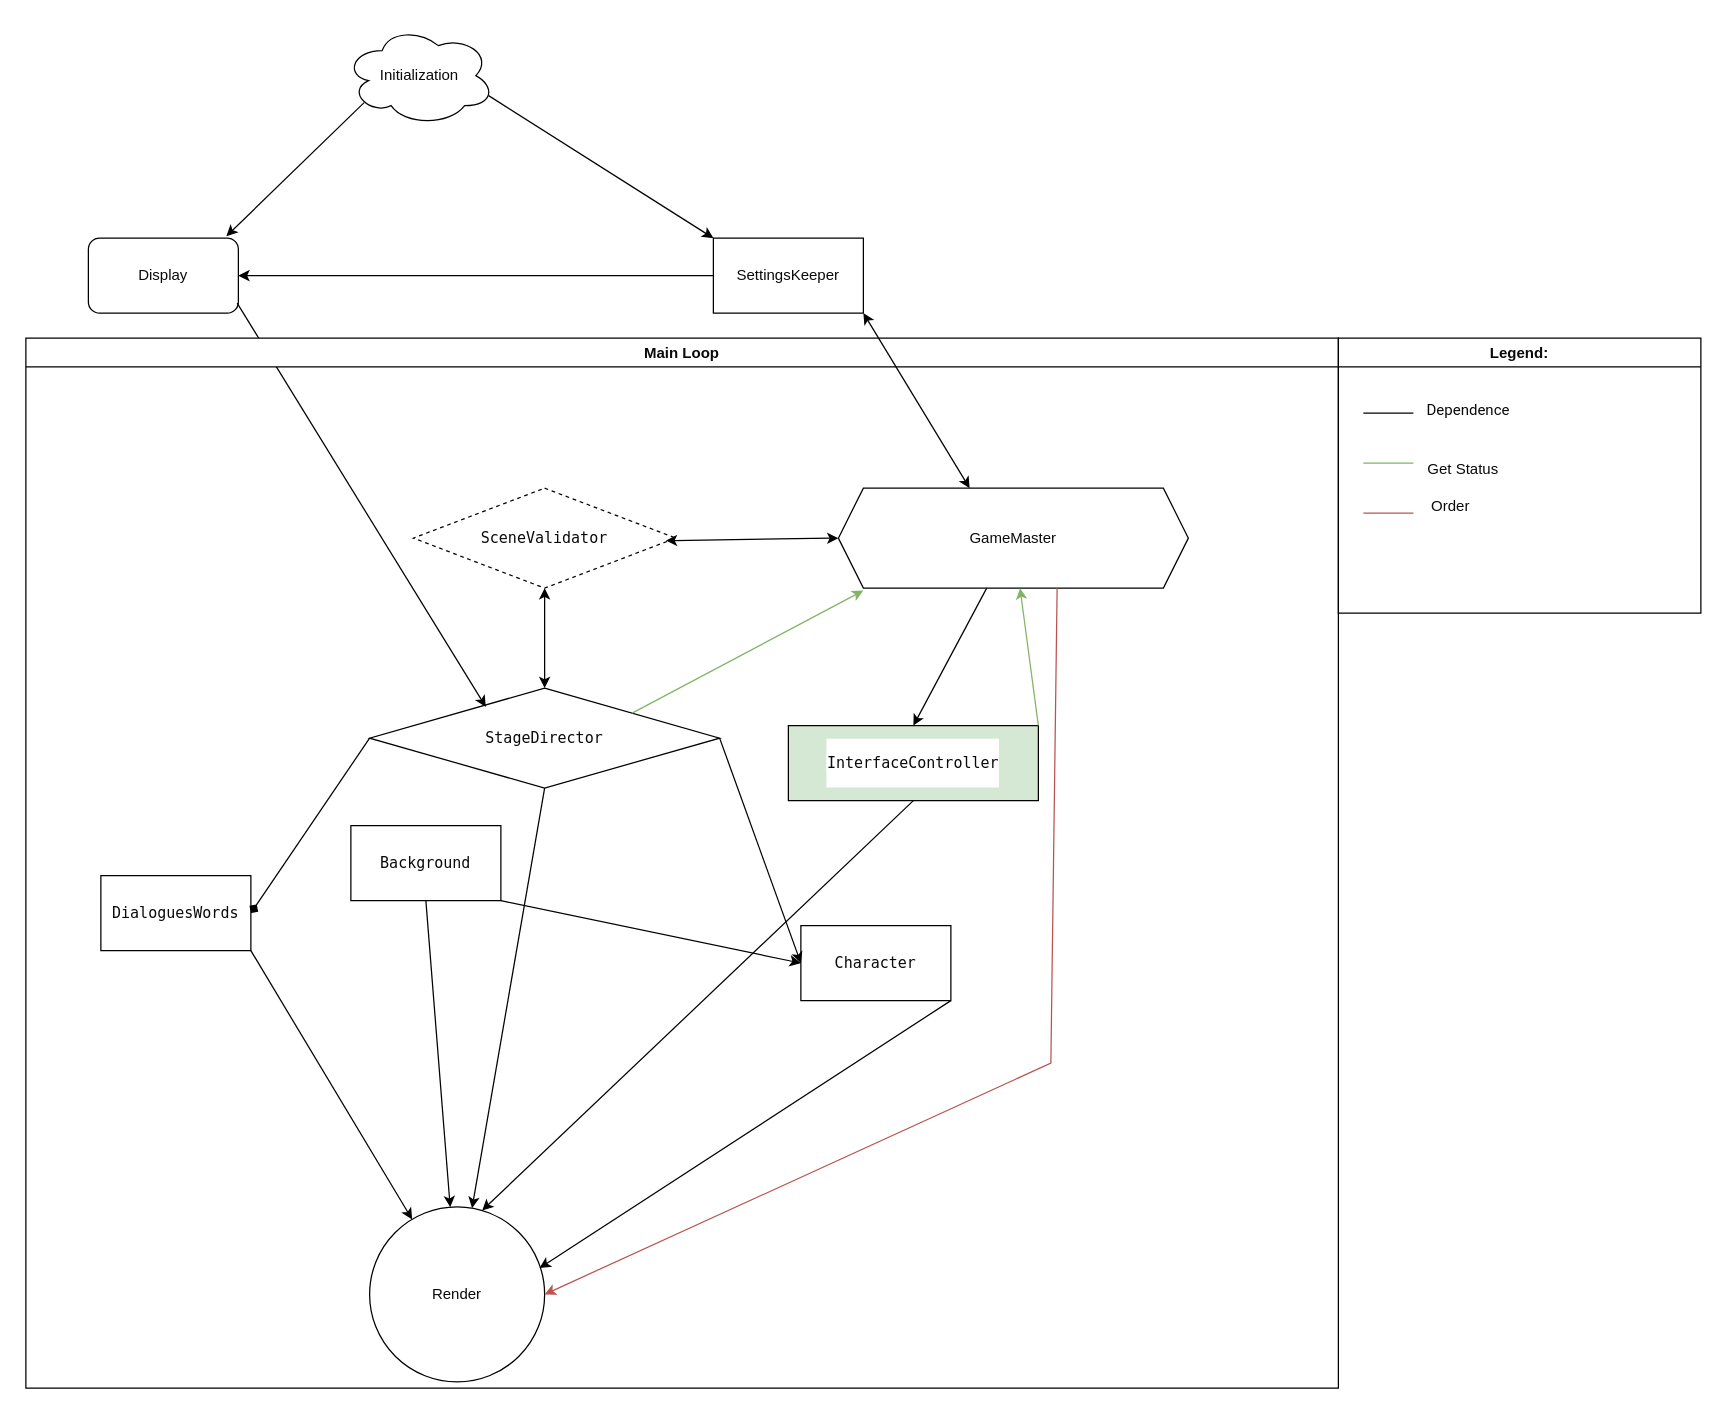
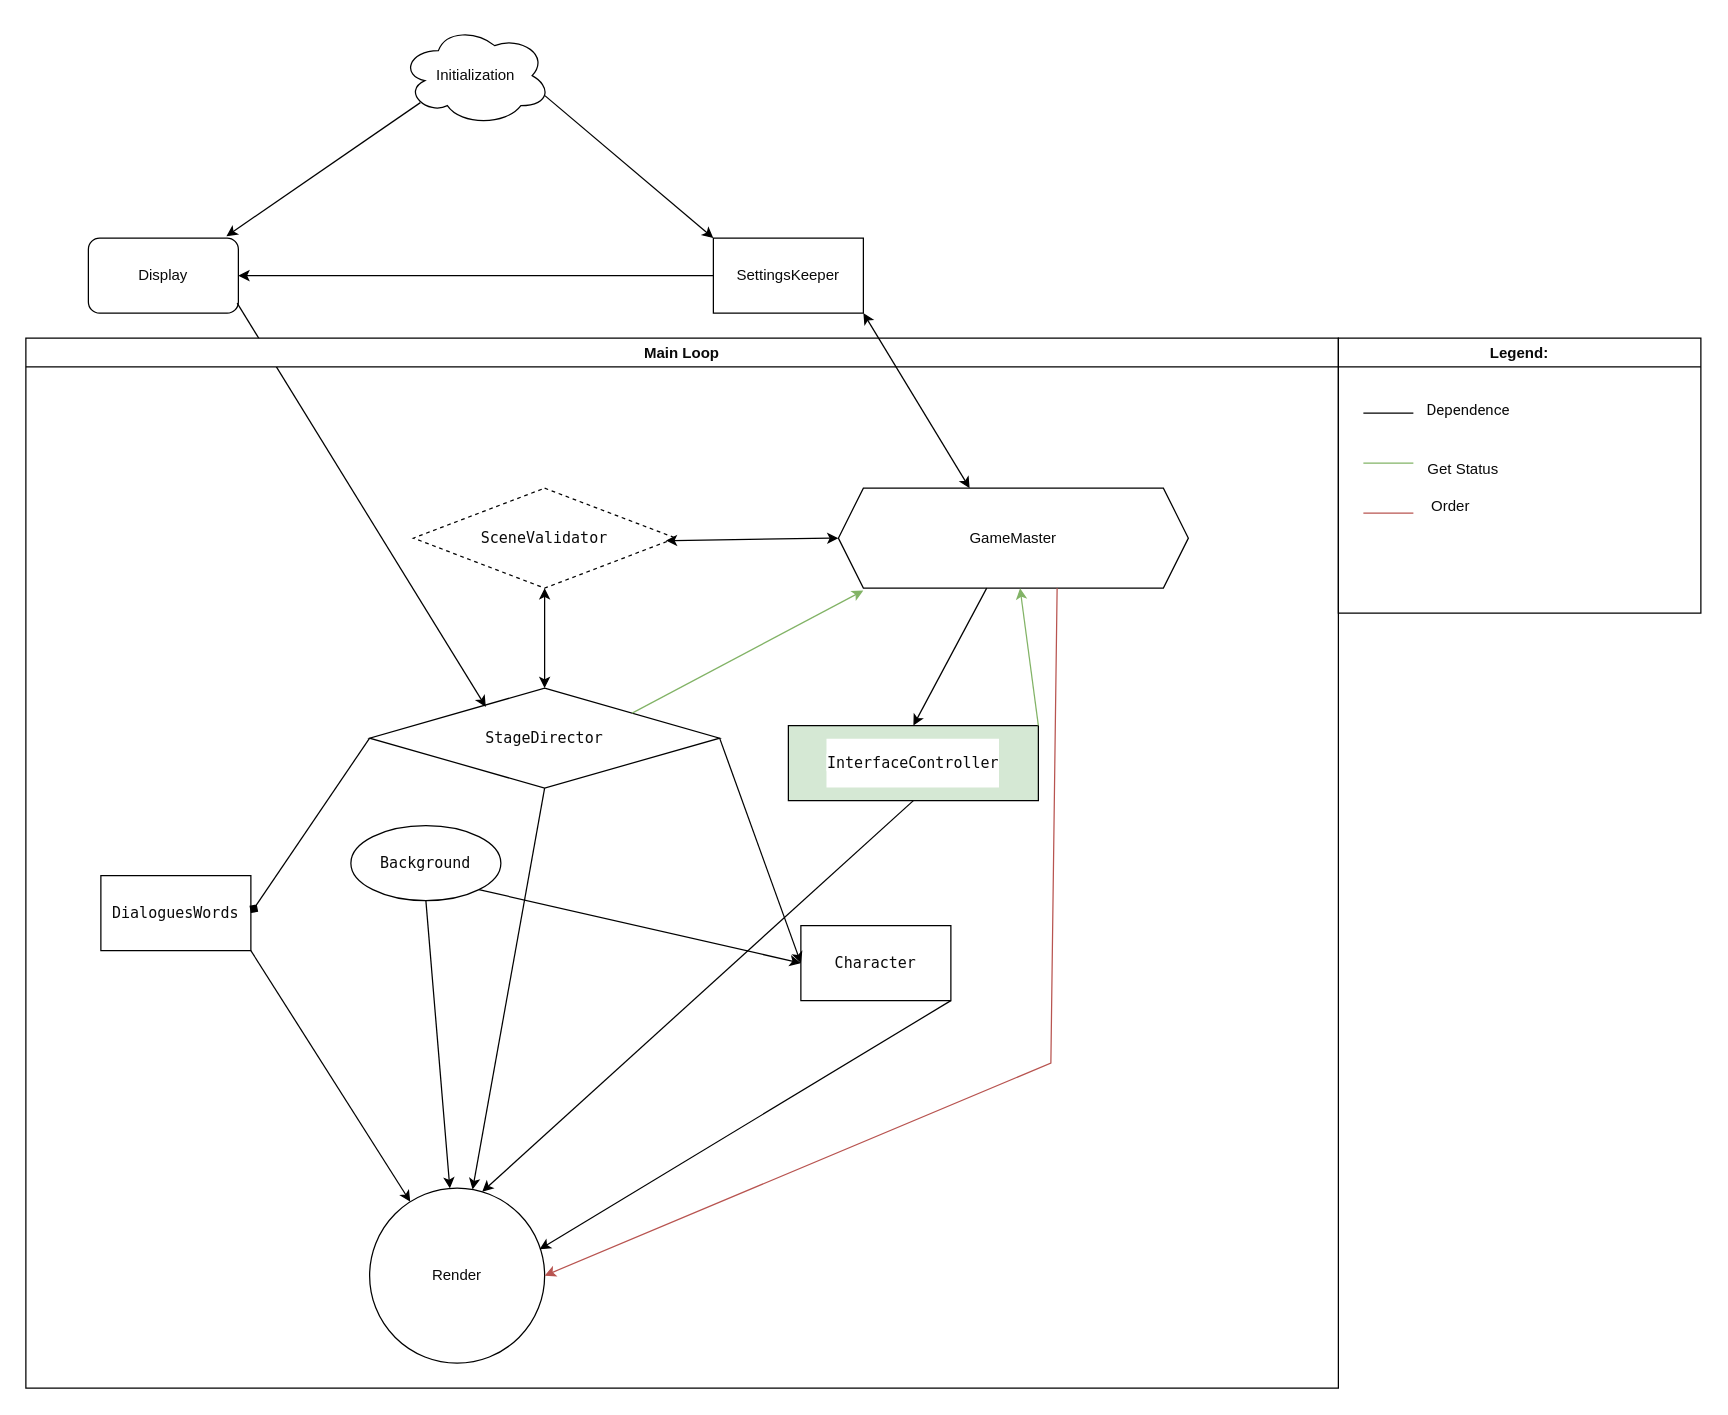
(419, 76) -> (476, 76)
(426, 863) -> (426, 863)
(457, 1294) -> (457, 1276)
